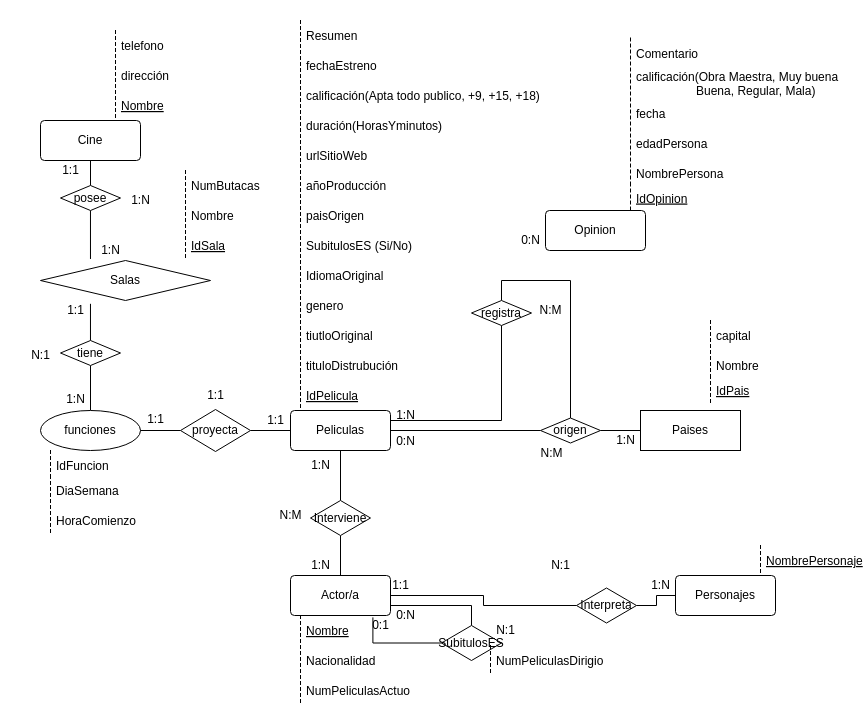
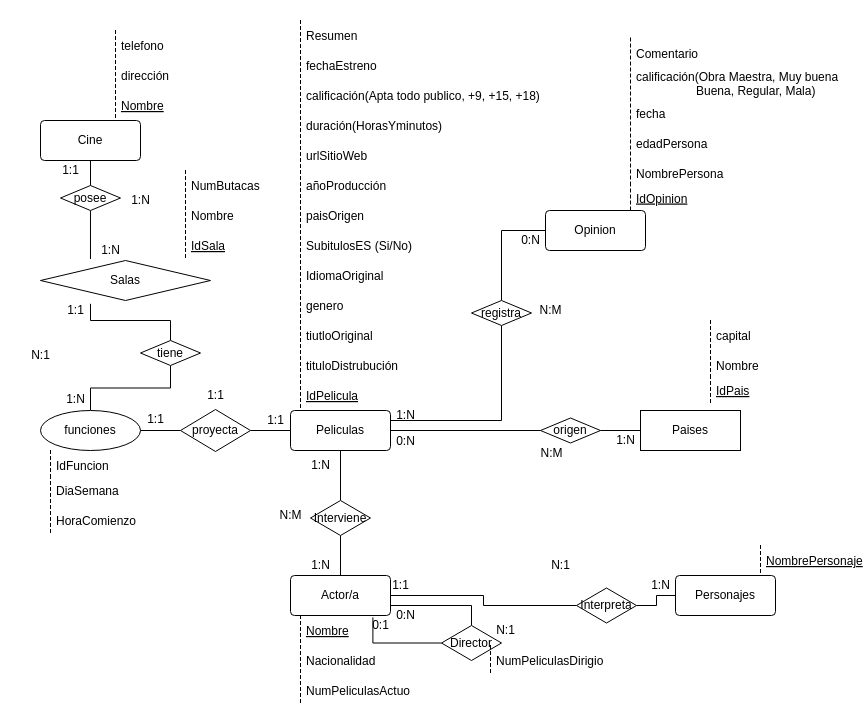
(571, 314) -> (502, 235)
(91, 353) -> (171, 353)
(472, 644) -> (472, 644)
